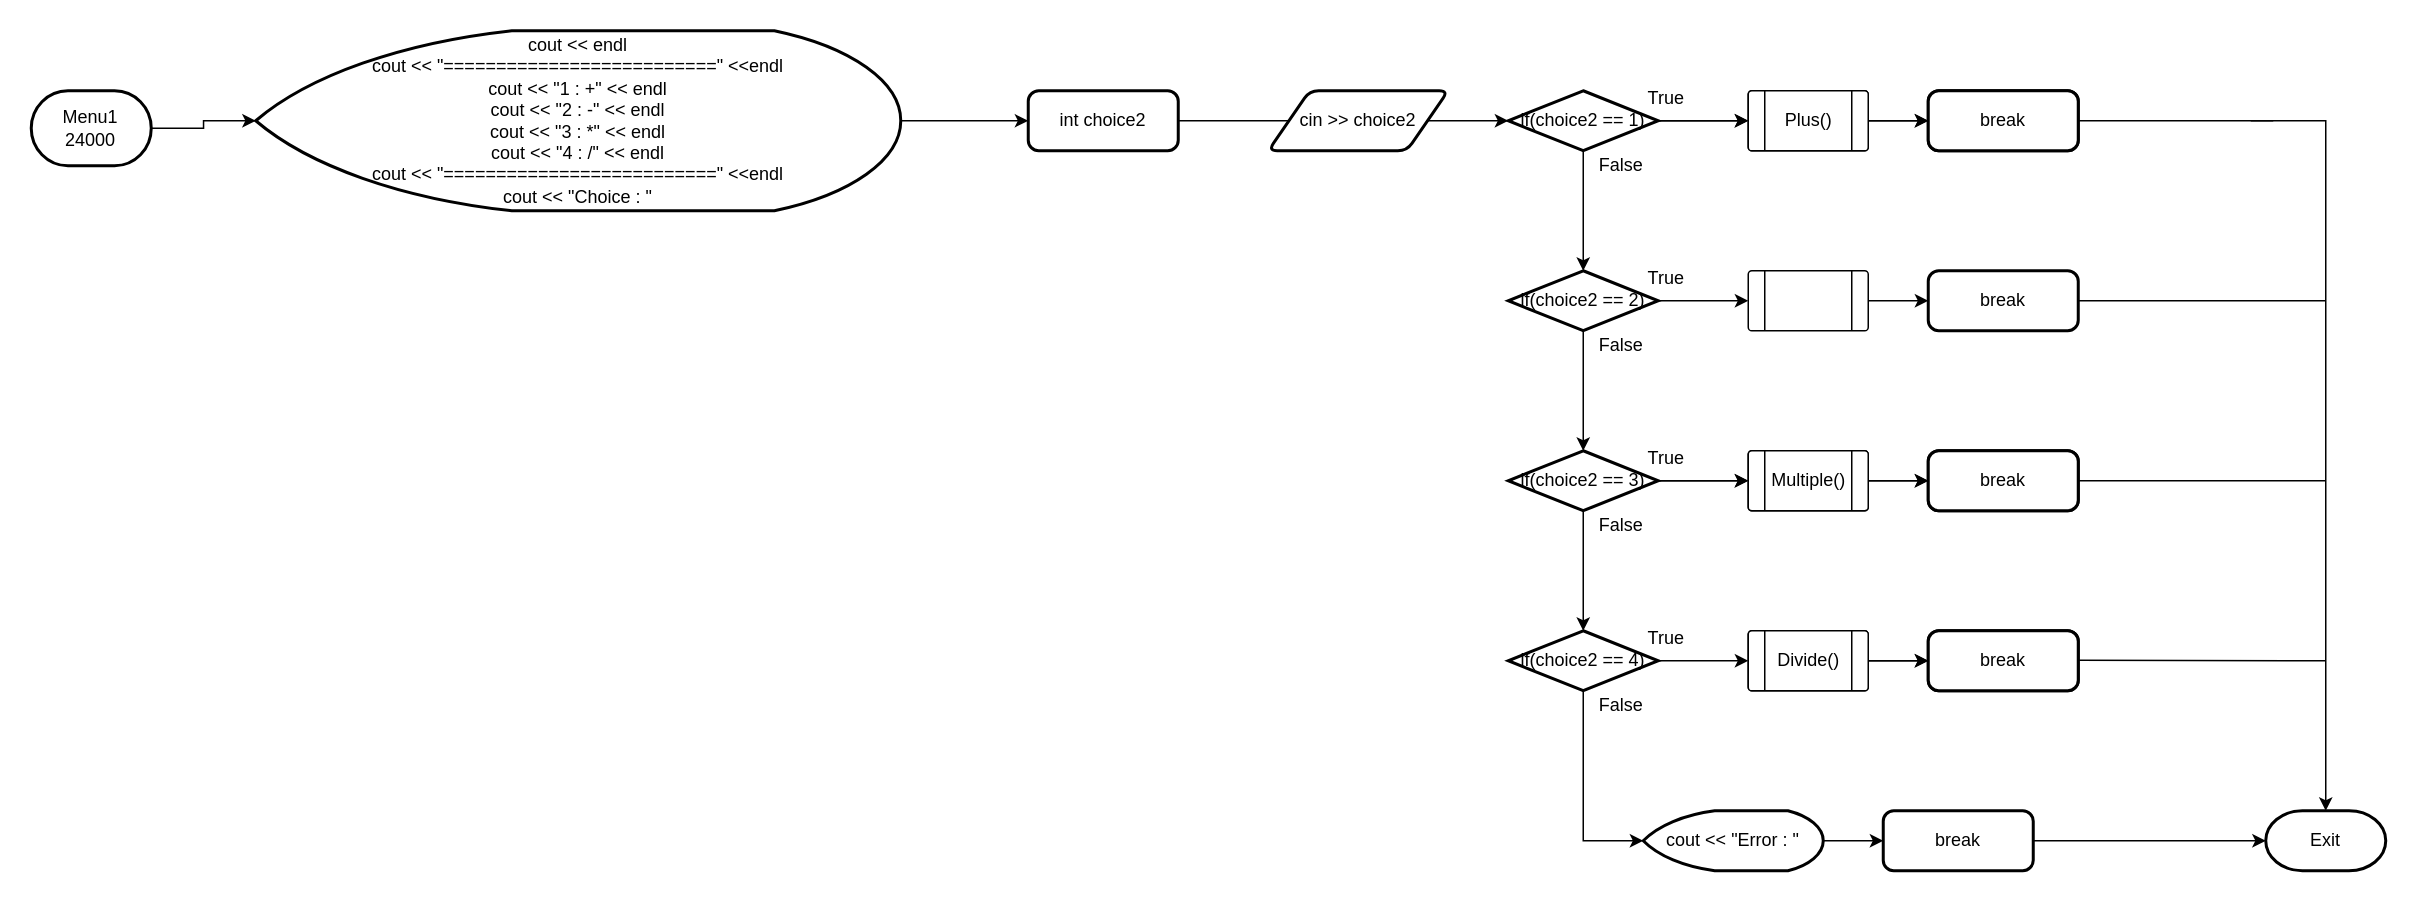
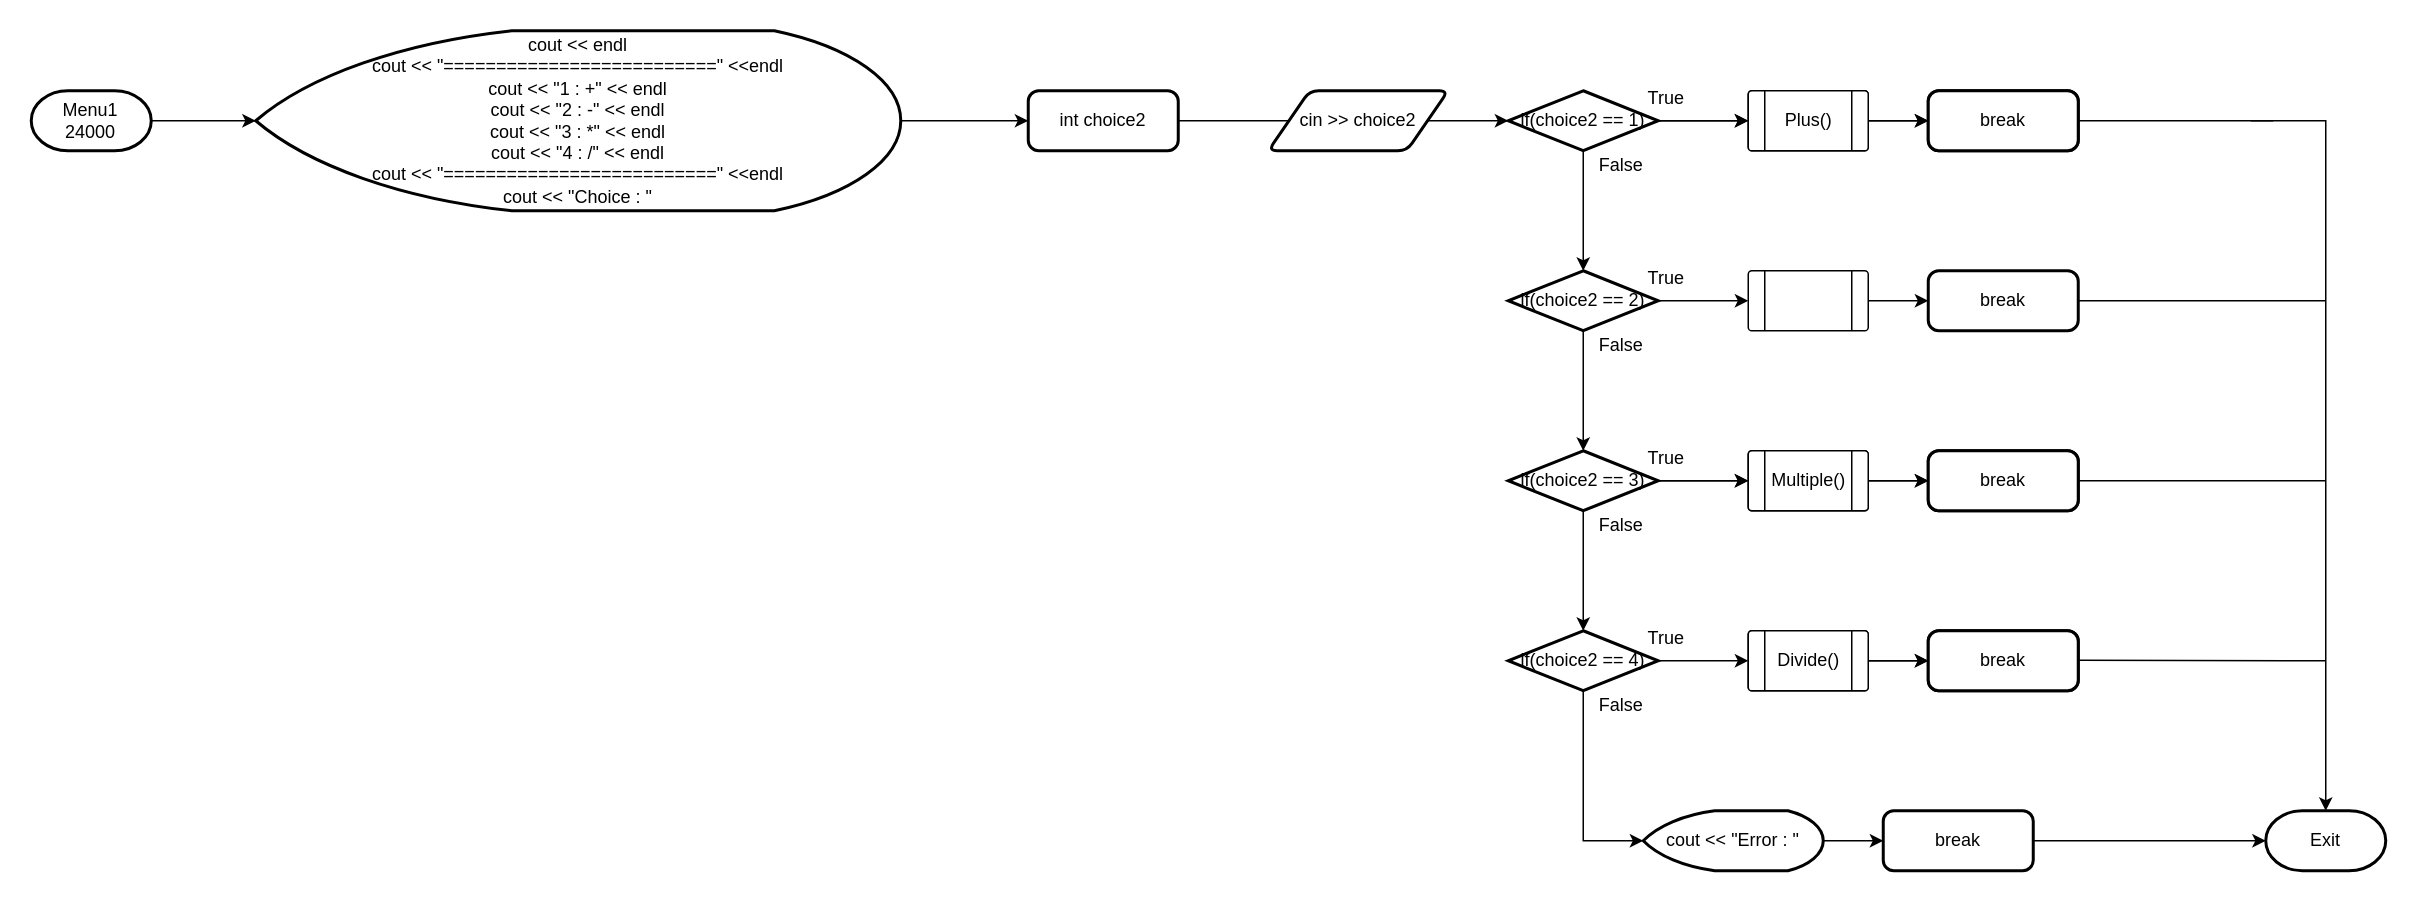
(91, 128) -> (91, 121)
